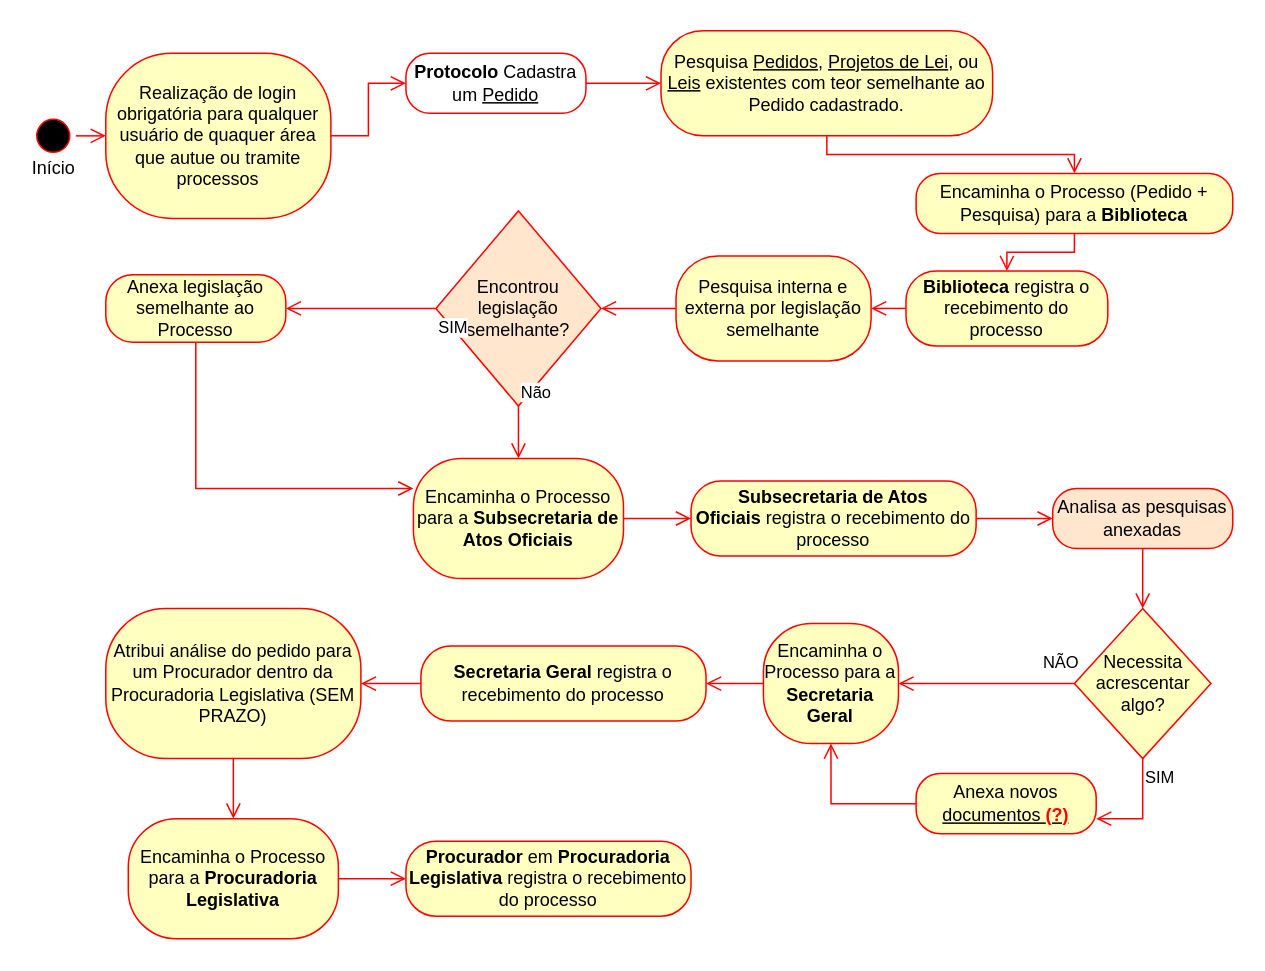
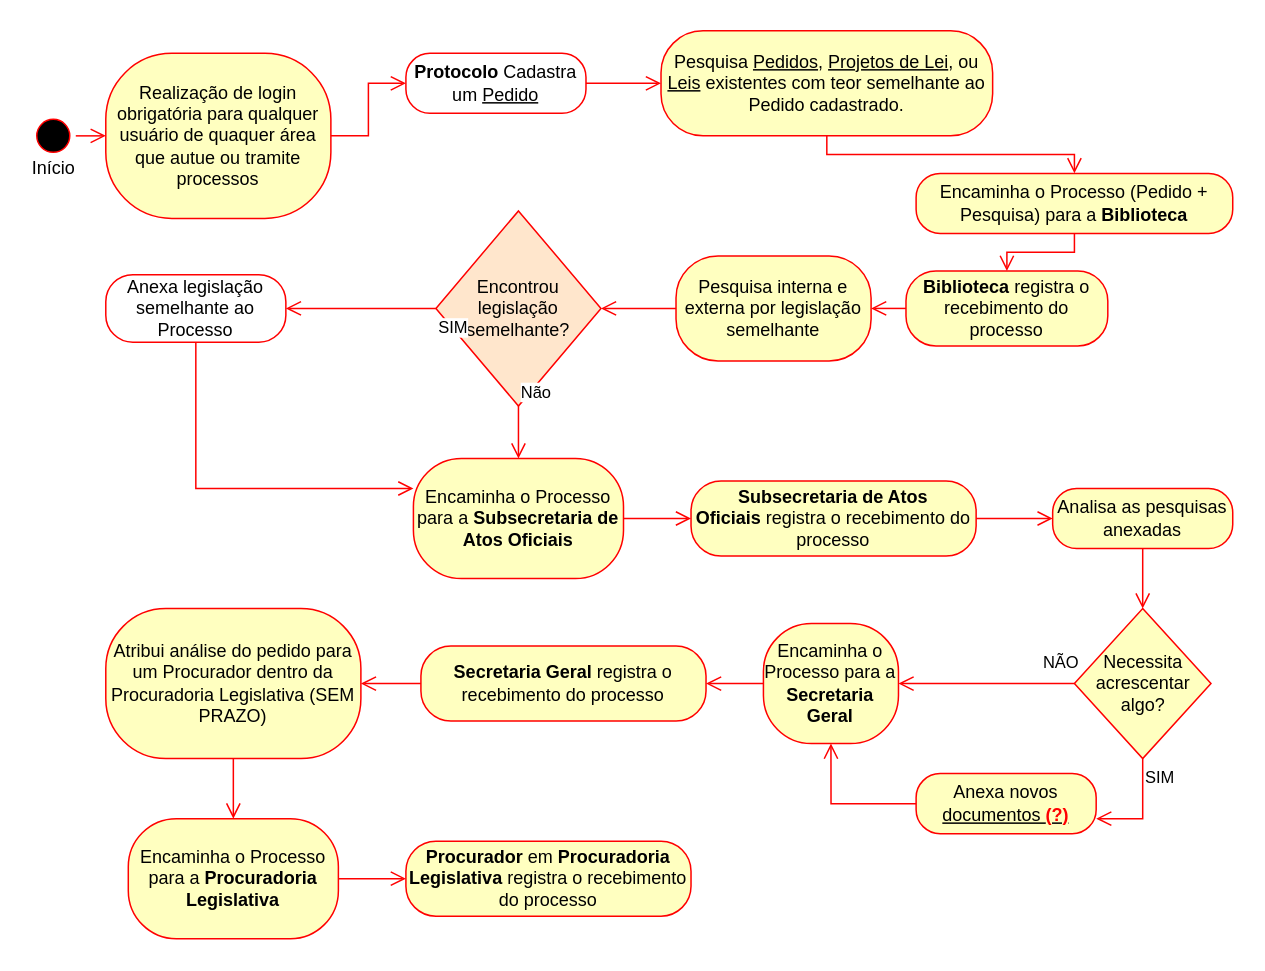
(196, 308) -> (196, 308)
(1142, 518) -> (1142, 518)
